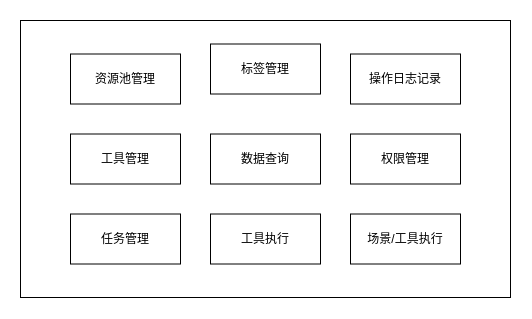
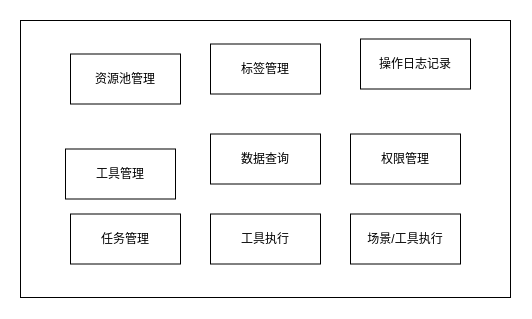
(406, 79) -> (416, 64)
(126, 159) -> (121, 174)
